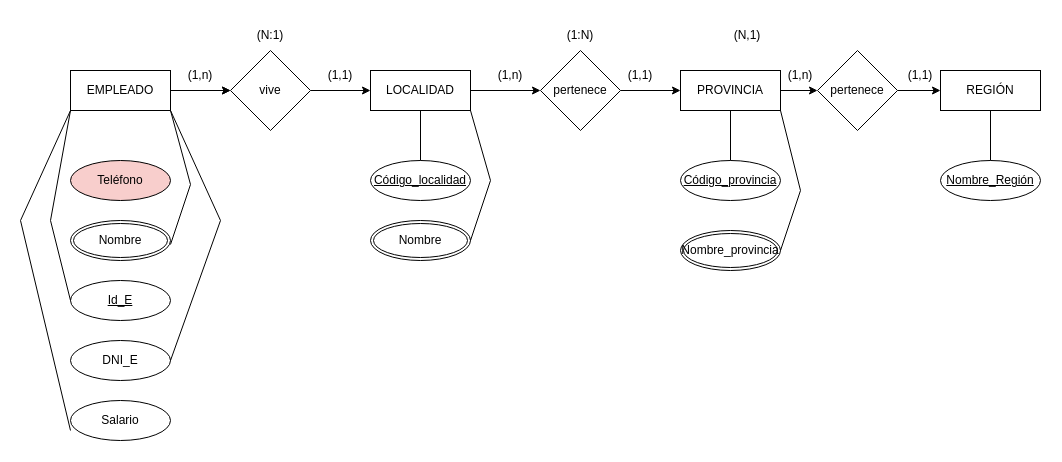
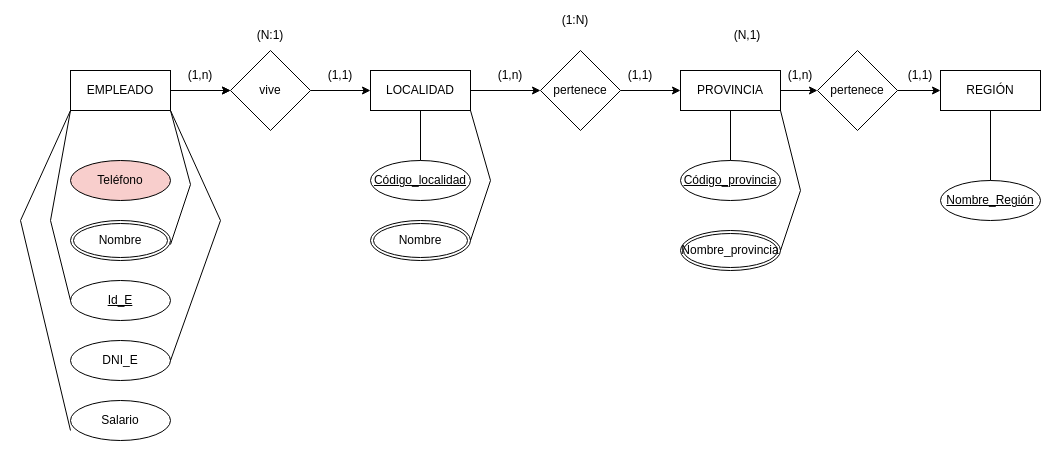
(581, 36) -> (576, 21)
(991, 181) -> (991, 201)
